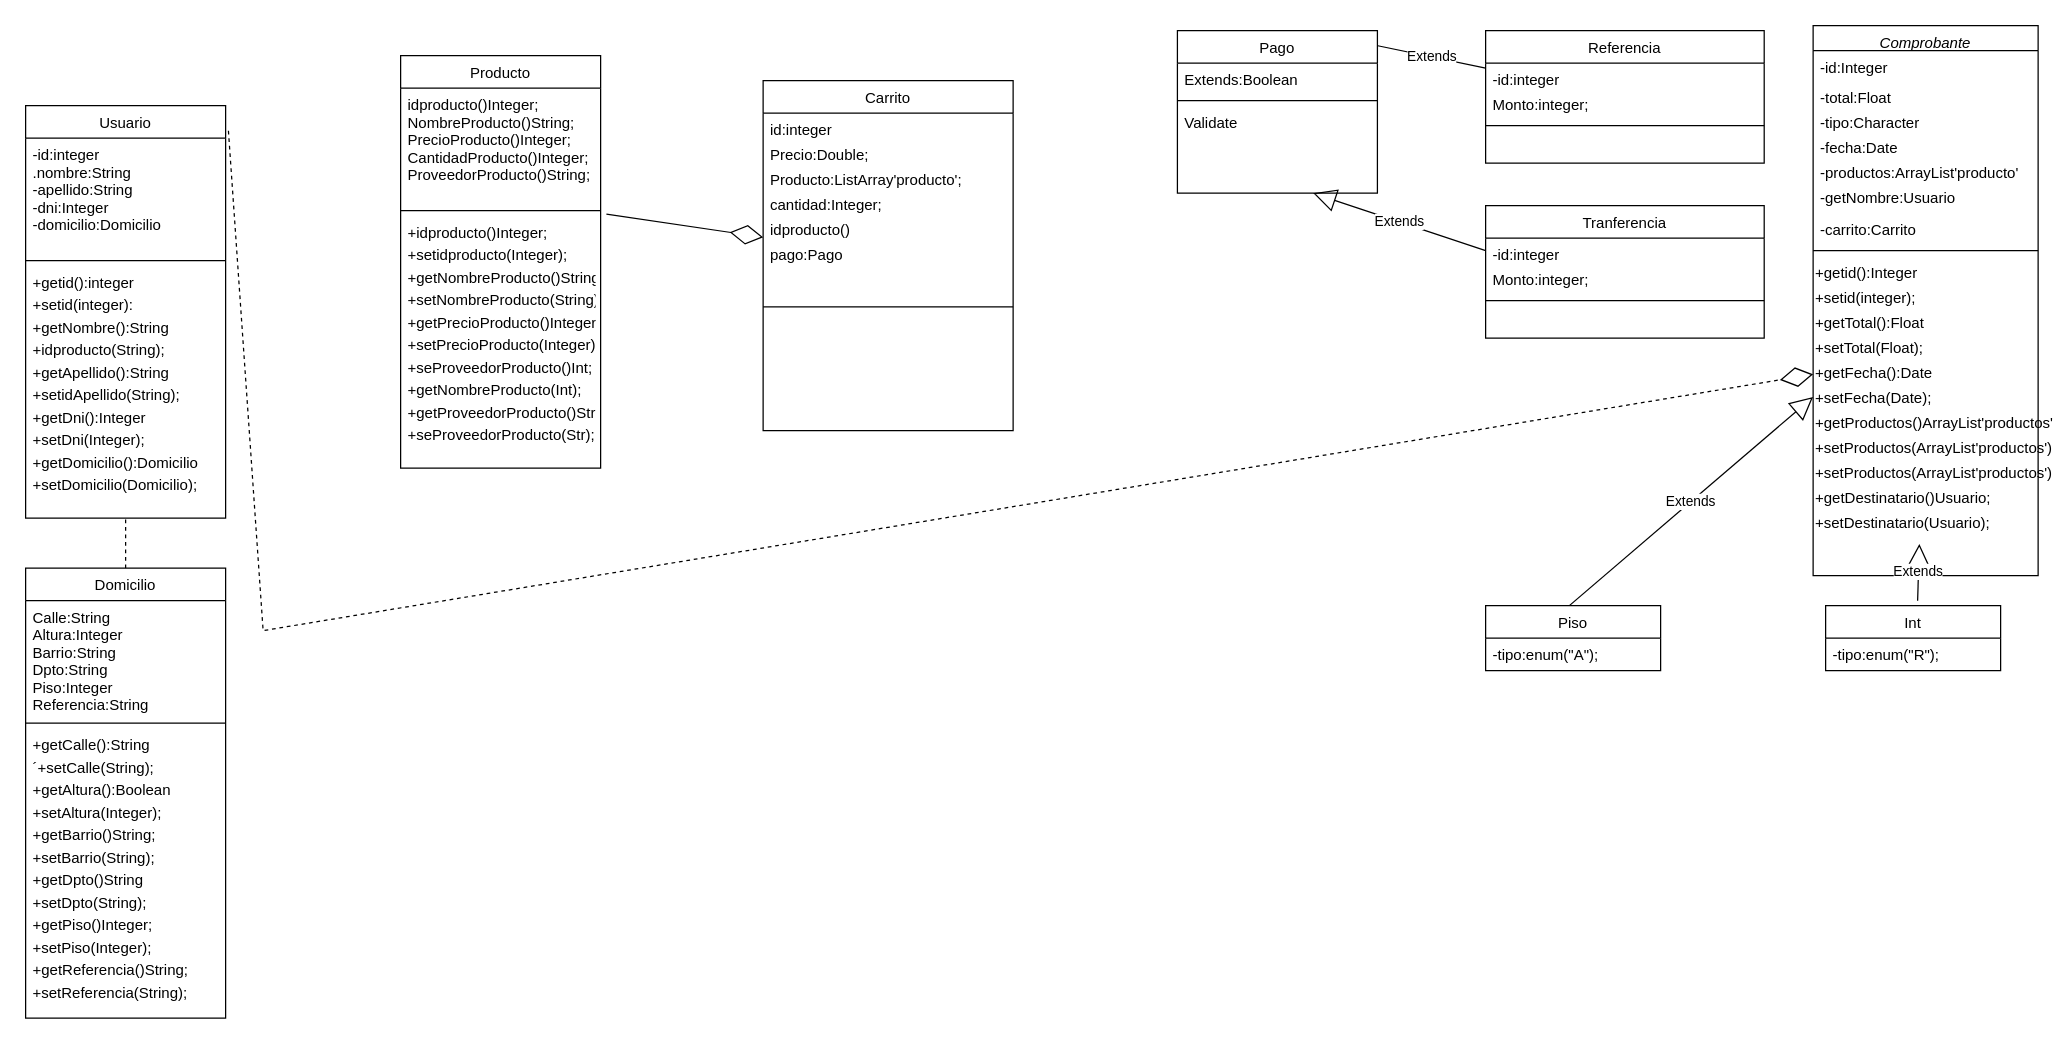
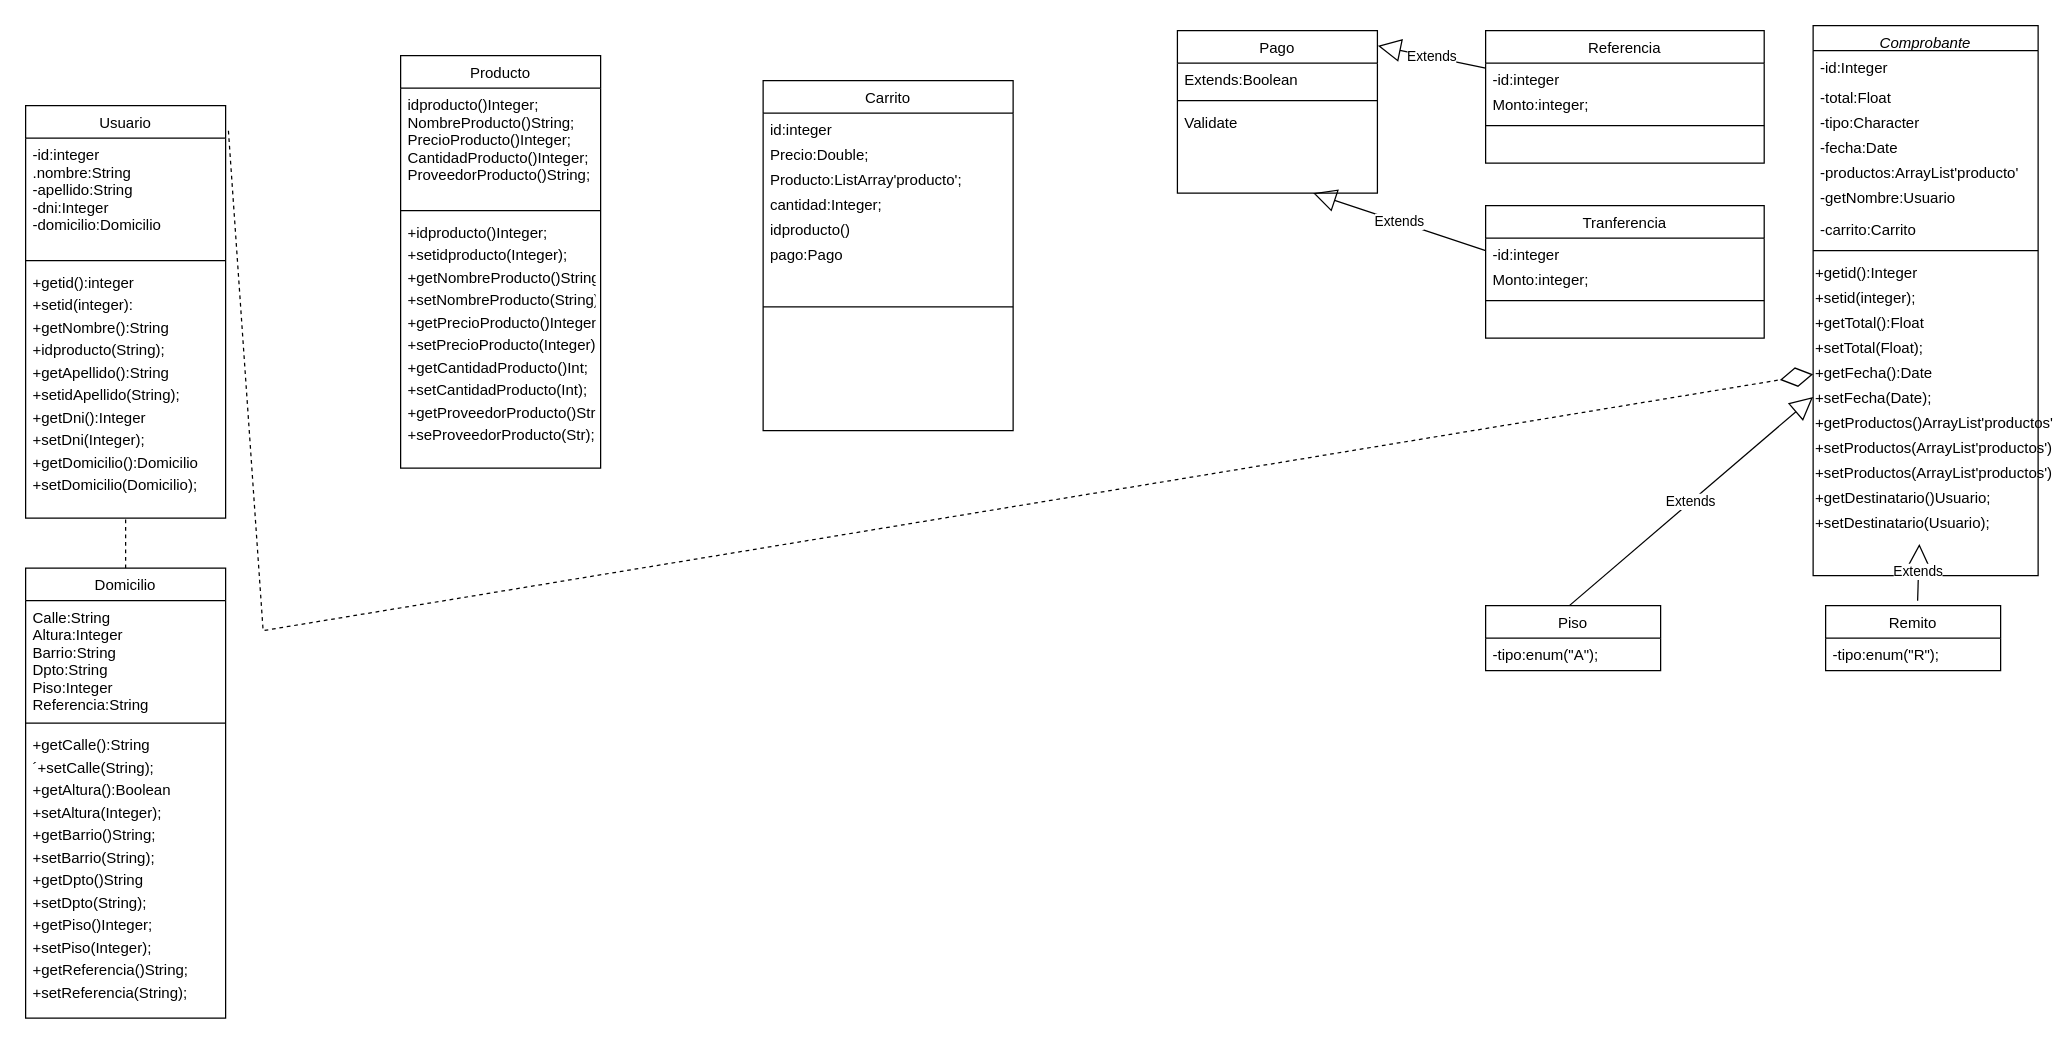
(1391, 48) -> (1401, 51)
(668, 223) -> none
(515, 368) -> (513, 368)
(506, 390) -> (513, 390)
(1913, 623) -> (1913, 623)
